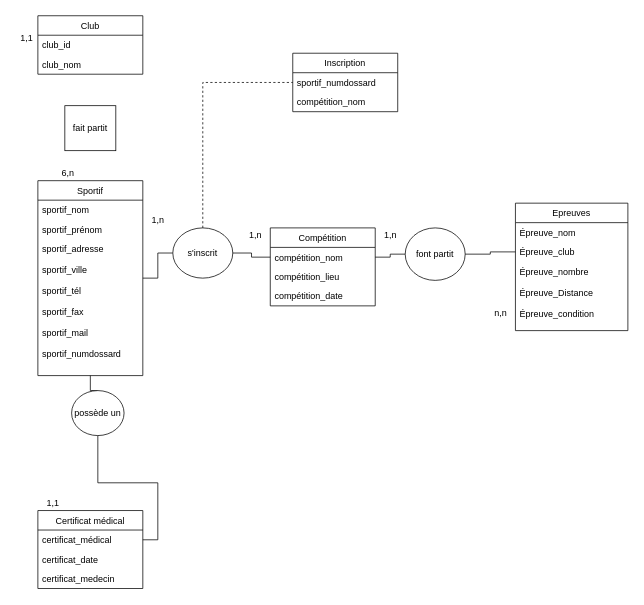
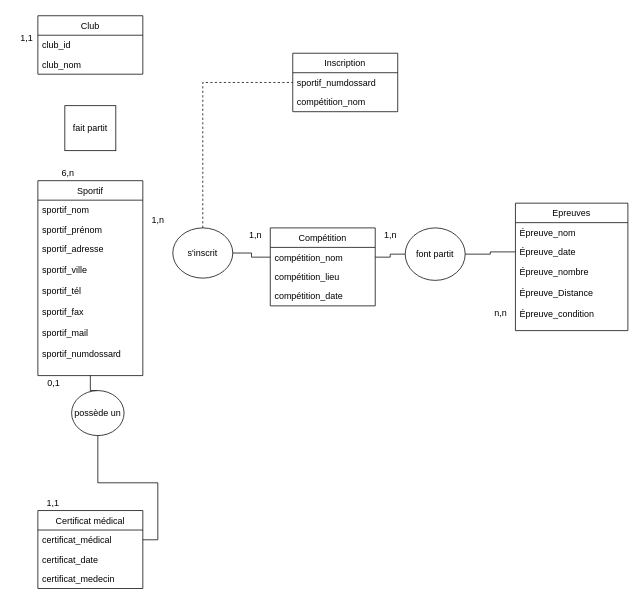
(549, 252) -> (550, 252)
(158, 265) -> none
none -> (54, 383)
